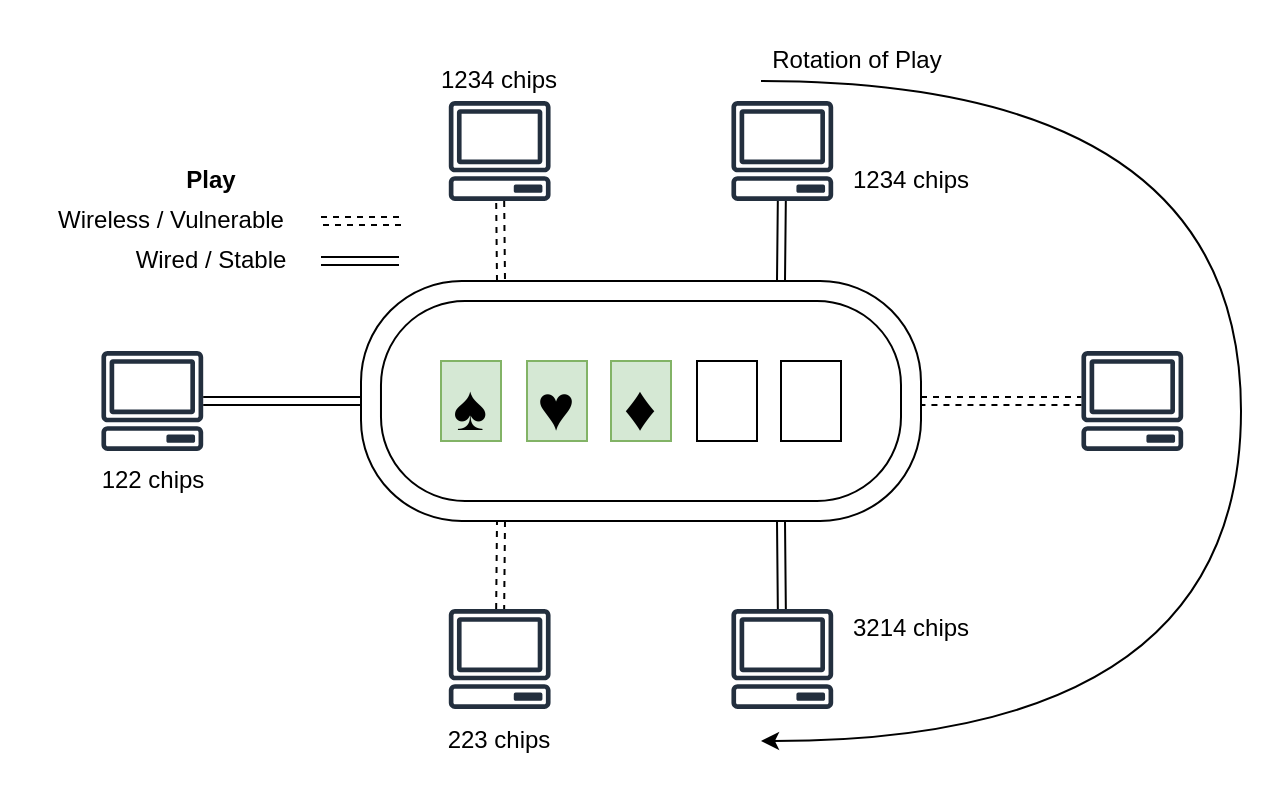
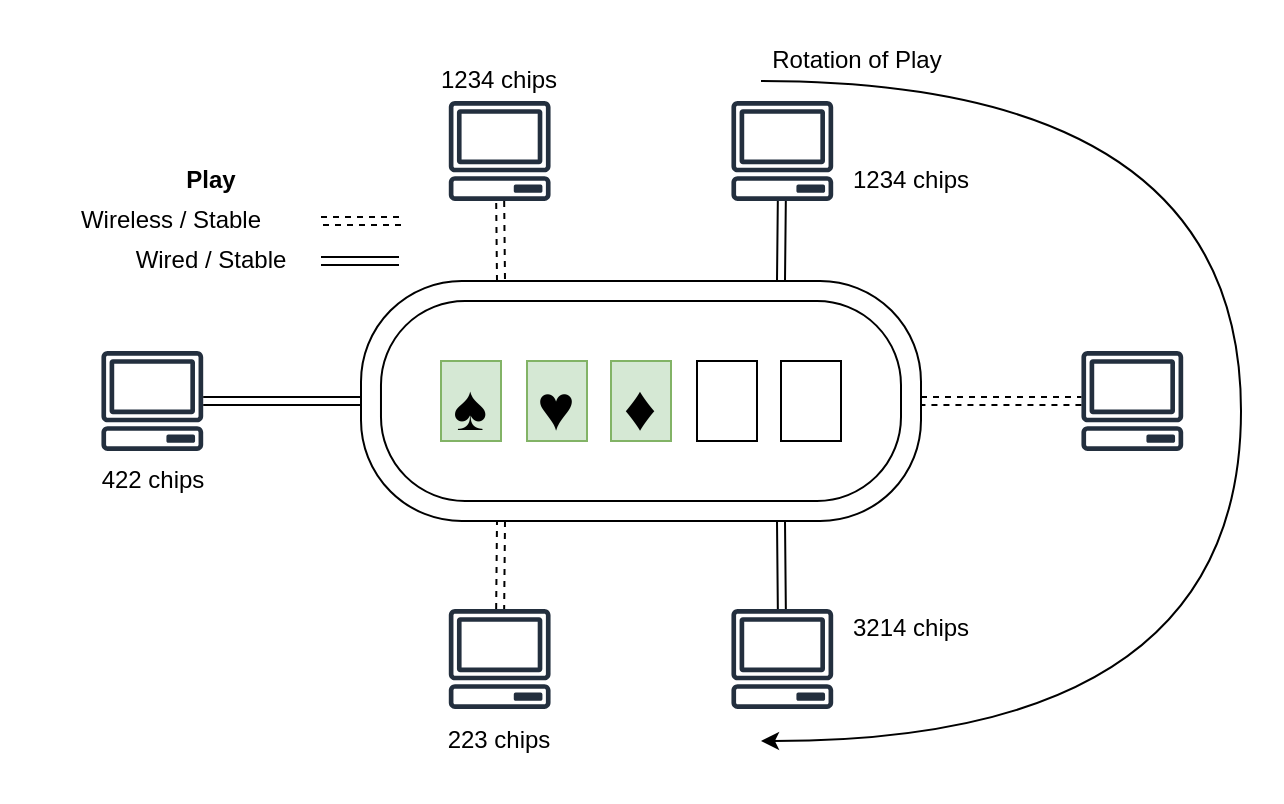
(172, 221) -> (172, 221)
(154, 481) -> (154, 481)
